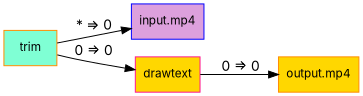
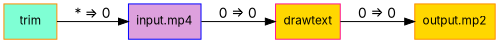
(91, 62) -> (233, 22)
(319, 75) -> (455, 22)
